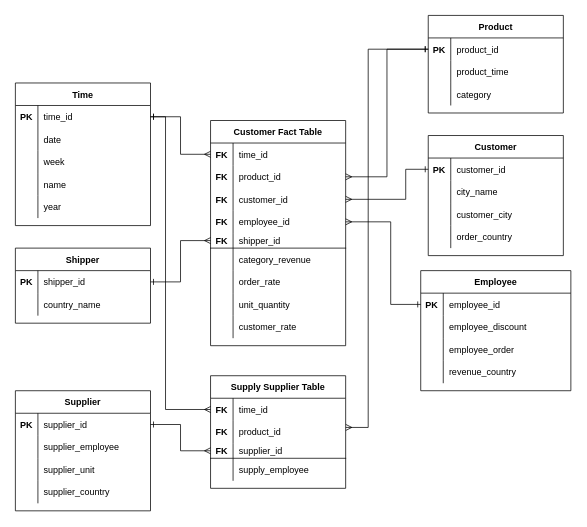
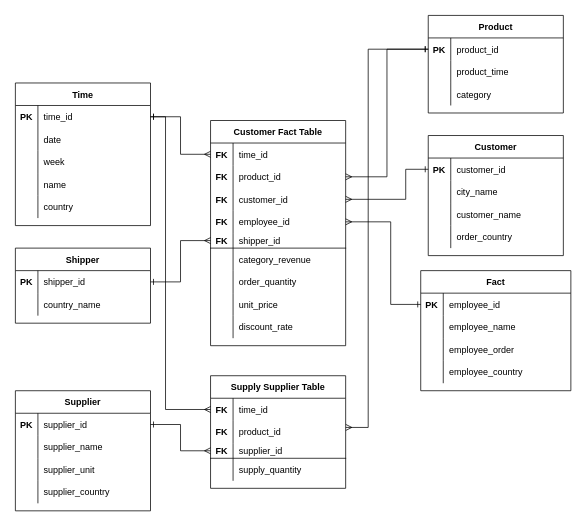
(54, 207) -> (61, 207)
(488, 215) -> (489, 215)
(264, 282) -> (273, 282)
(495, 282) -> (495, 282)
(269, 305) -> (261, 305)
(271, 327) -> (270, 327)
(489, 327) -> (480, 327)
(486, 372) -> (488, 372)
(83, 447) -> (74, 447)
(274, 470) -> (274, 470)
